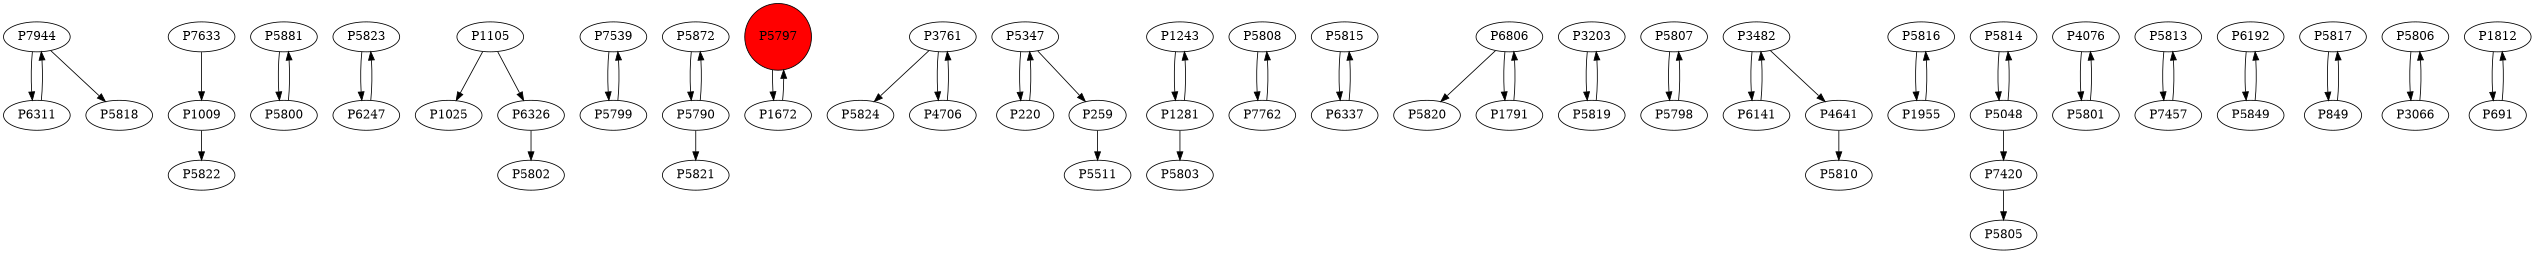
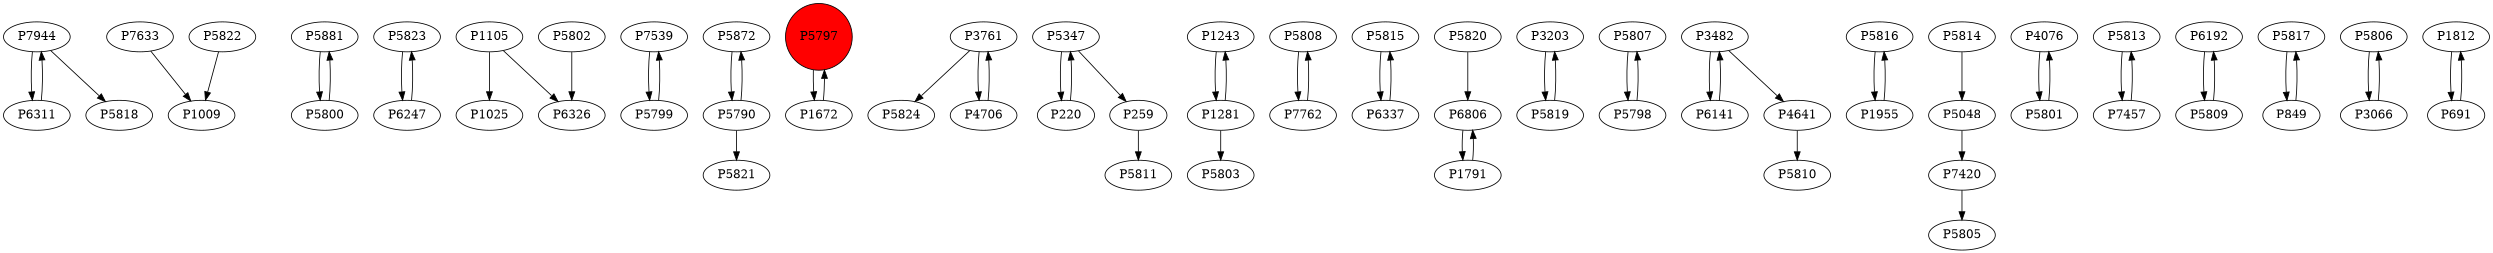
(1471, 73) -> (1468, 72)
(2009, 80) -> none
(2251, 115) -> (2209, 115)
(202, 141) -> (213, 72)
(531, 141) -> (572, 72)
(1098, 175) -> (1138, 175)
